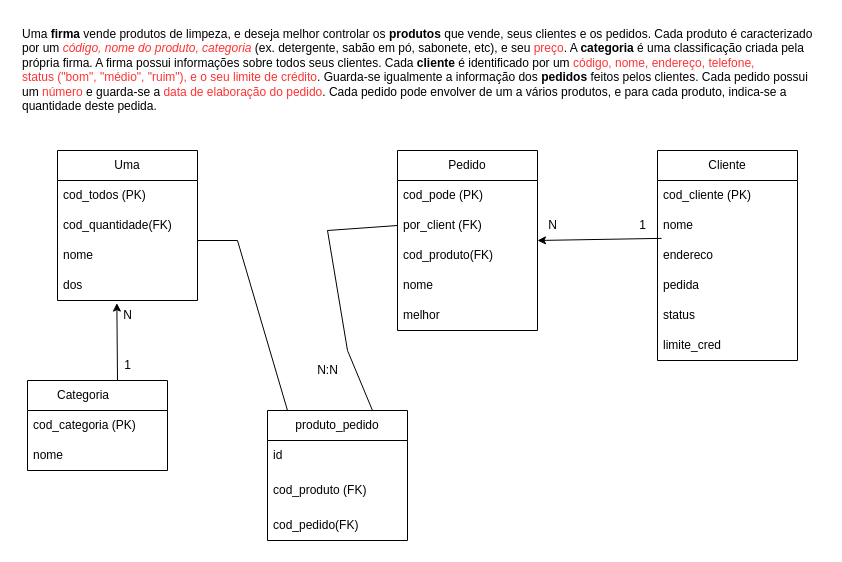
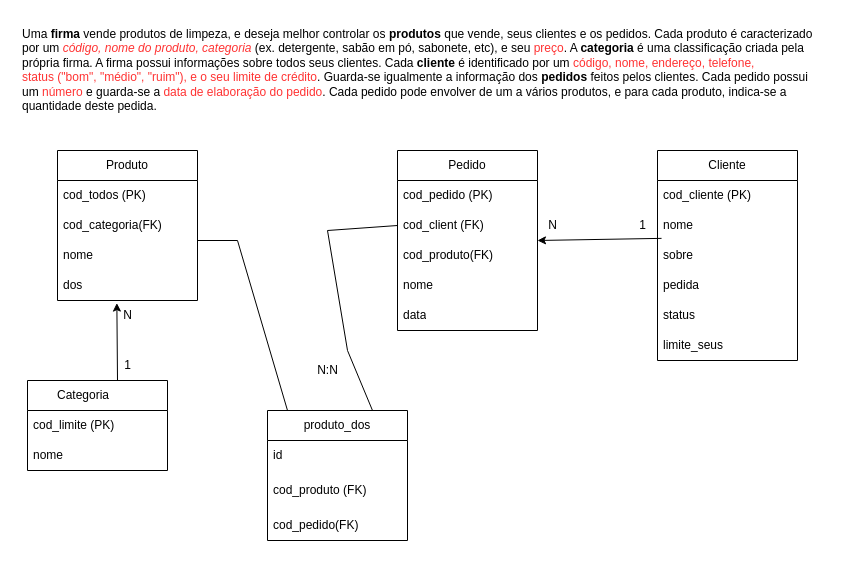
(128, 166) -> (128, 166)
(446, 196) -> (451, 196)
(122, 226) -> (119, 226)
(449, 226) -> (449, 226)
(690, 256) -> (680, 256)
(422, 316) -> (417, 316)
(696, 346) -> (696, 346)
(91, 426) -> (78, 426)
(338, 426) -> (338, 426)
